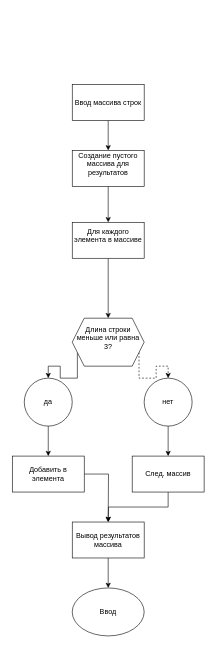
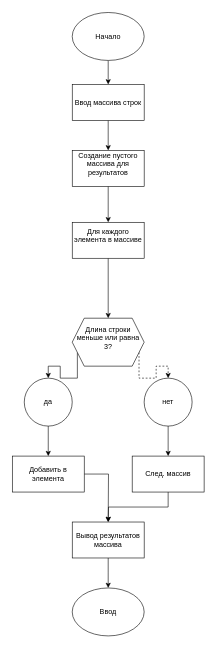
none -> (108, 36)
none -> (108, 78)
